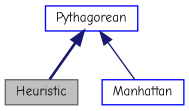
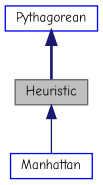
(121, 61) -> (51, 136)
